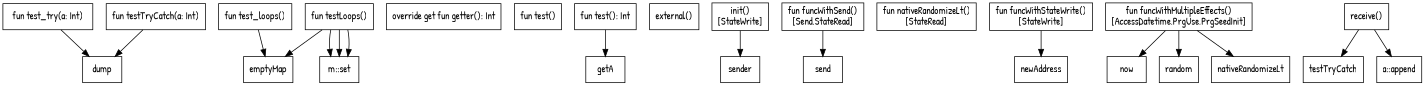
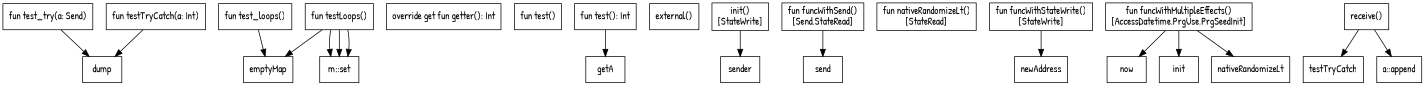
(48, 17) -> (48, 17)
(1179, 70) -> (1179, 70)
